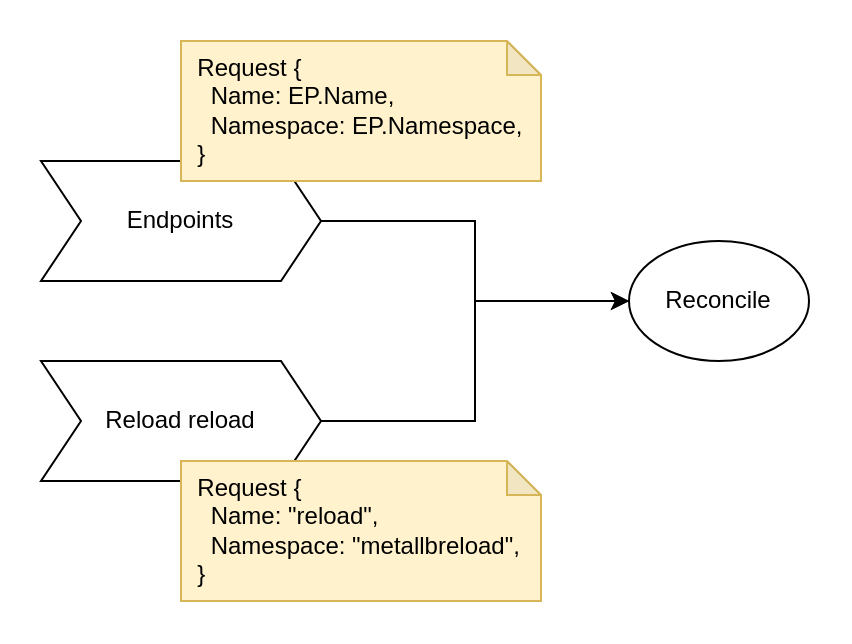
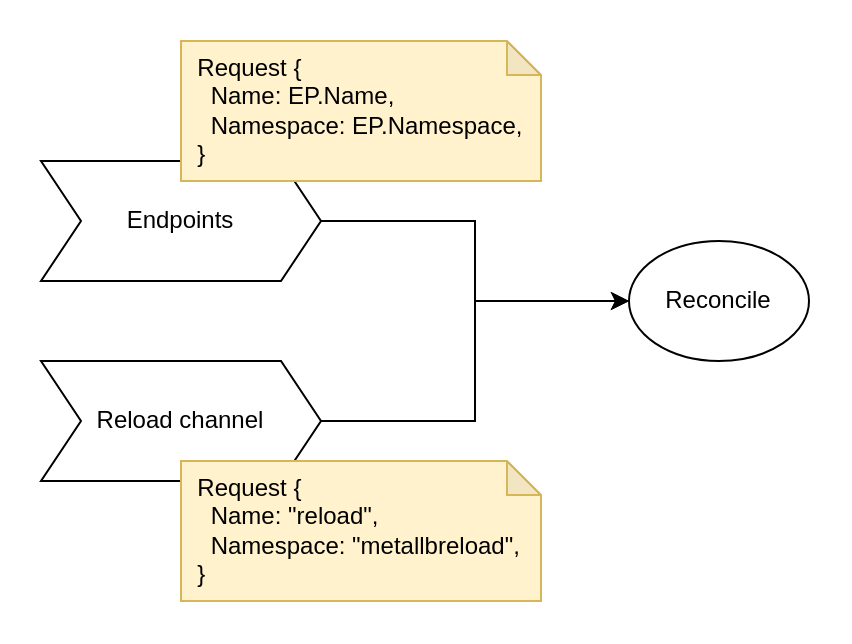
(181, 421) -> (181, 421)
